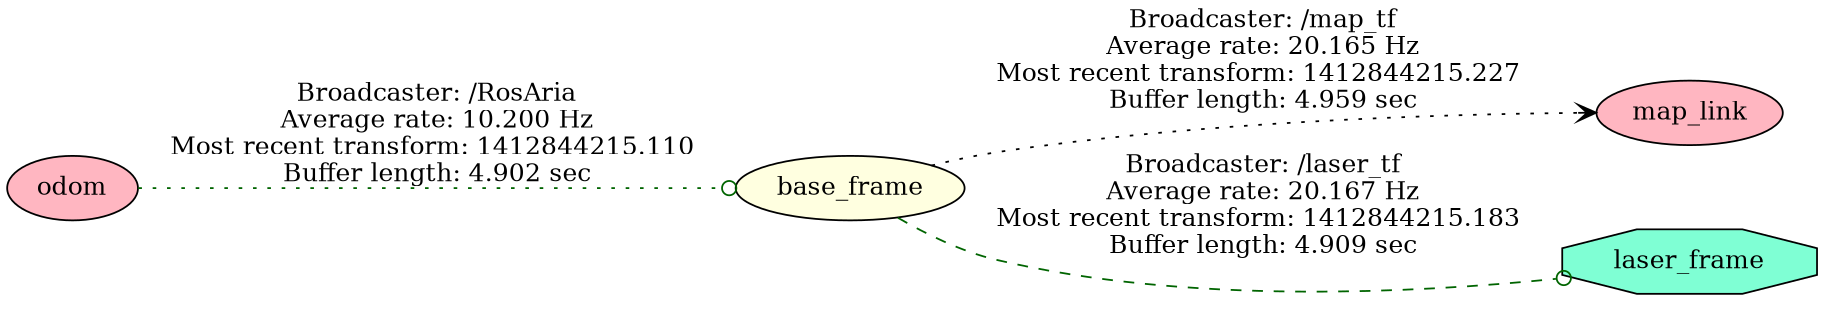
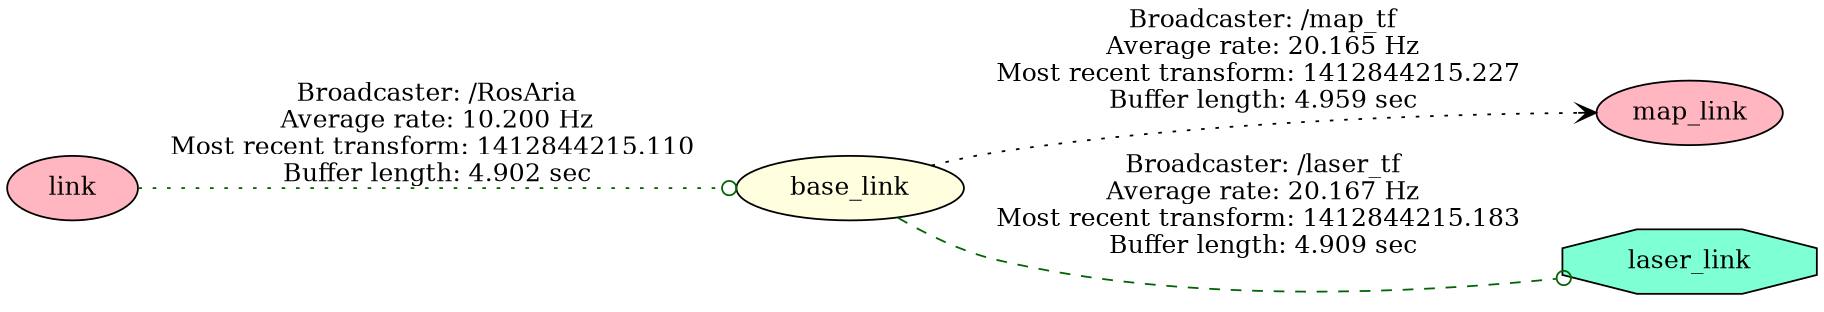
(73, 188) -> (73, 188)
(850, 188) -> (850, 188)
(1690, 262) -> (1690, 262)
